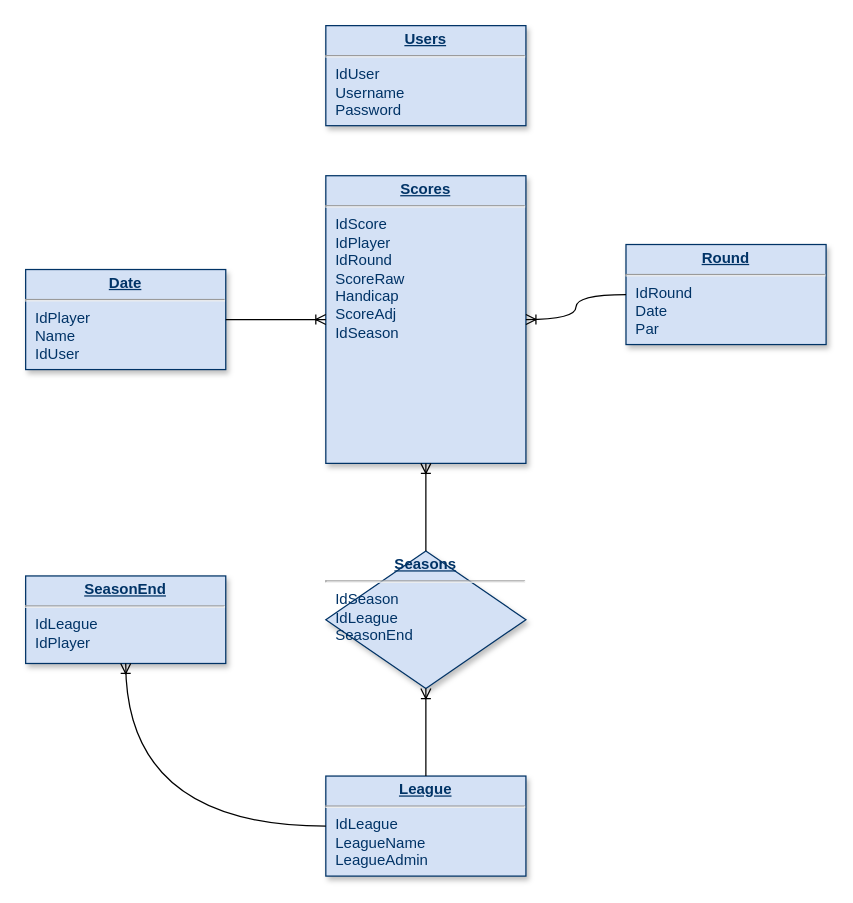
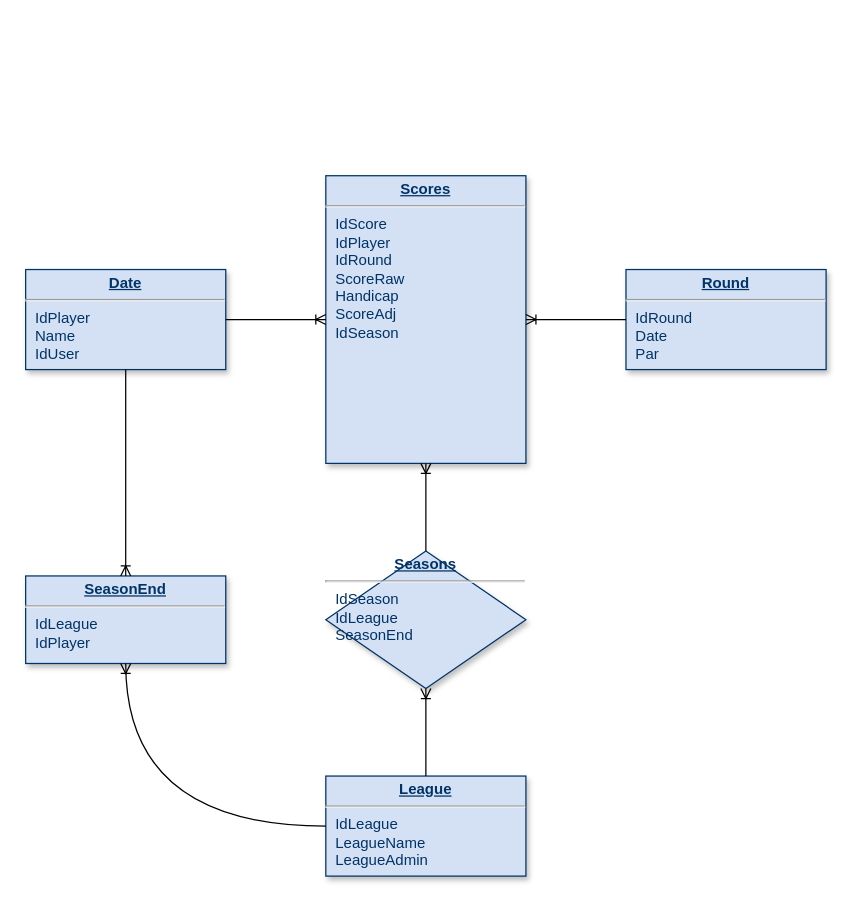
(426, 76) -> none
(726, 294) -> (726, 319)
none -> (126, 474)
